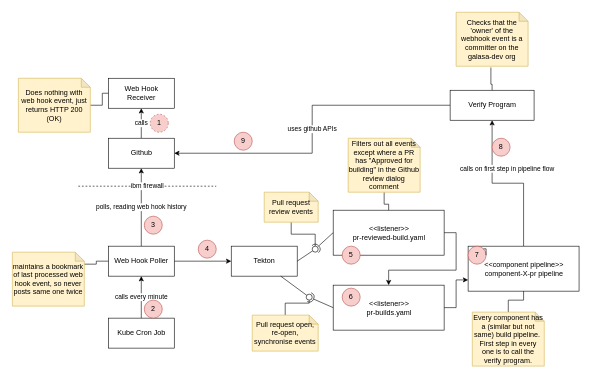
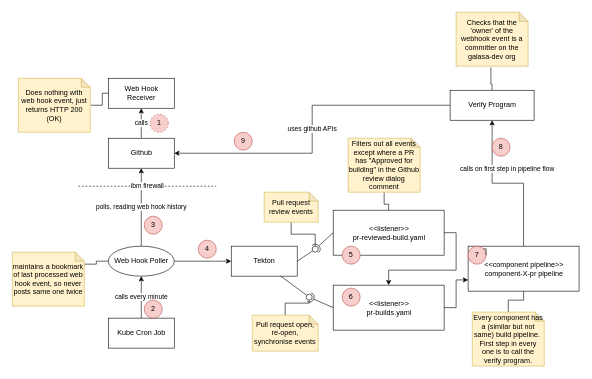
(141, 261) -> (141, 261)
